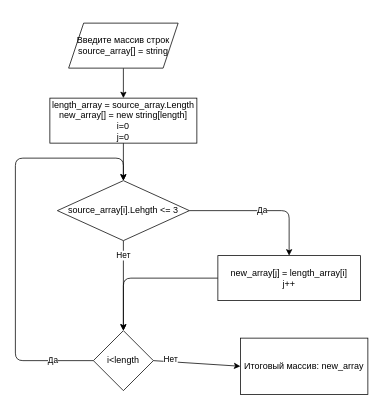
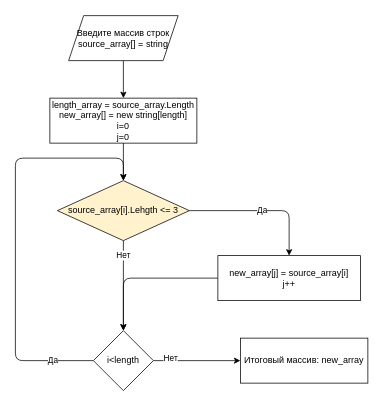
(123, 45) -> (123, 38)
(123, 210) -> (123, 210)
(289, 278) -> (289, 278)
(304, 366) -> (304, 360)
